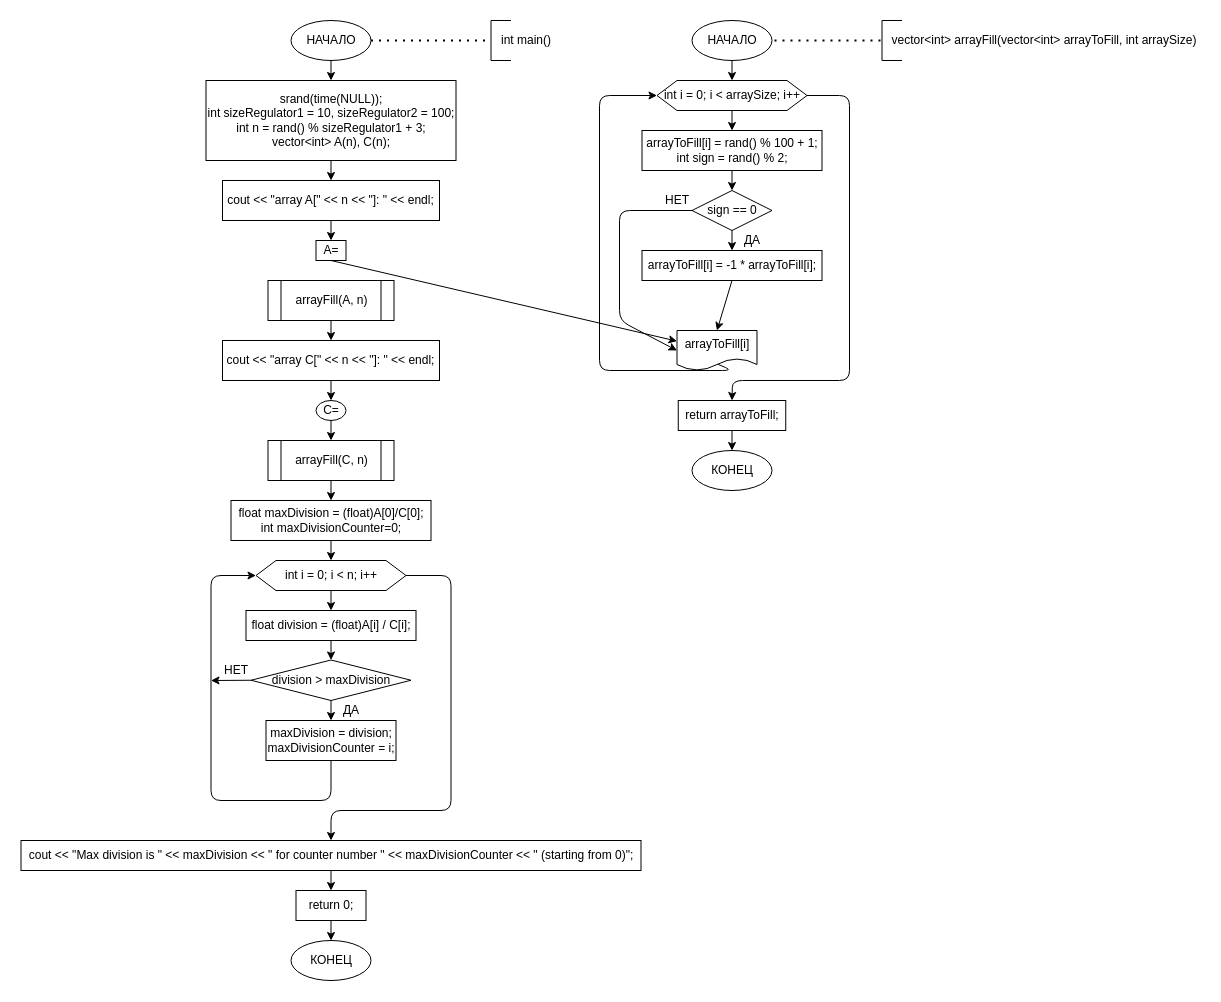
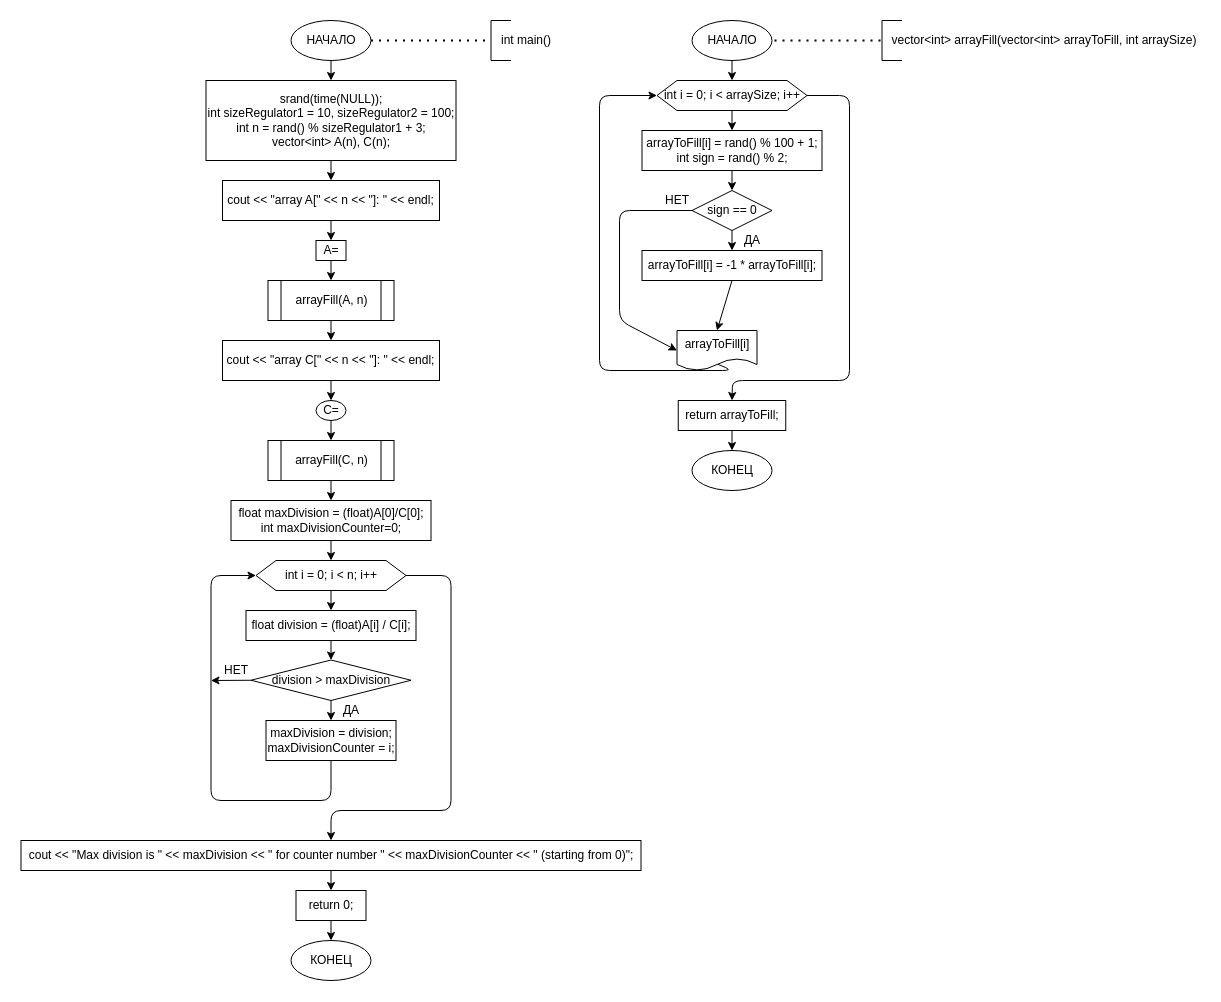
(485, 296) -> (331, 267)
